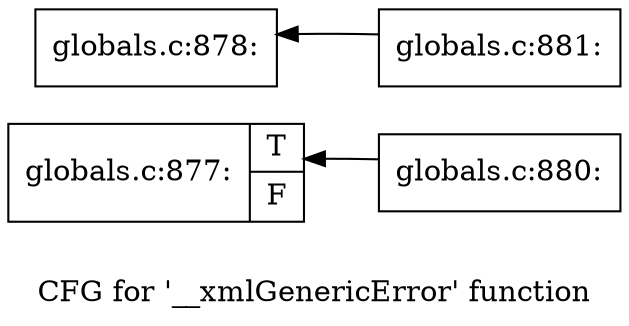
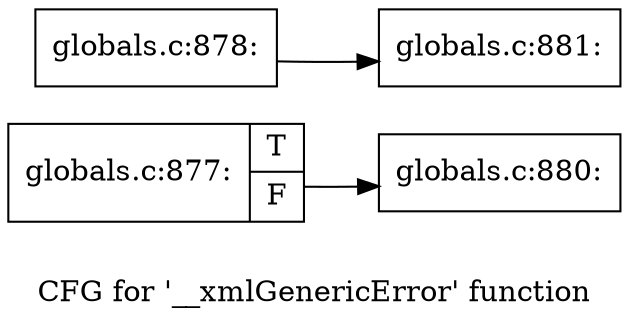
(338, 34) -> (317, 62)
(352, 159) -> (331, 187)
